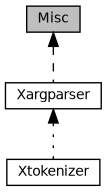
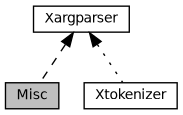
(53, 65) -> (53, 63)
